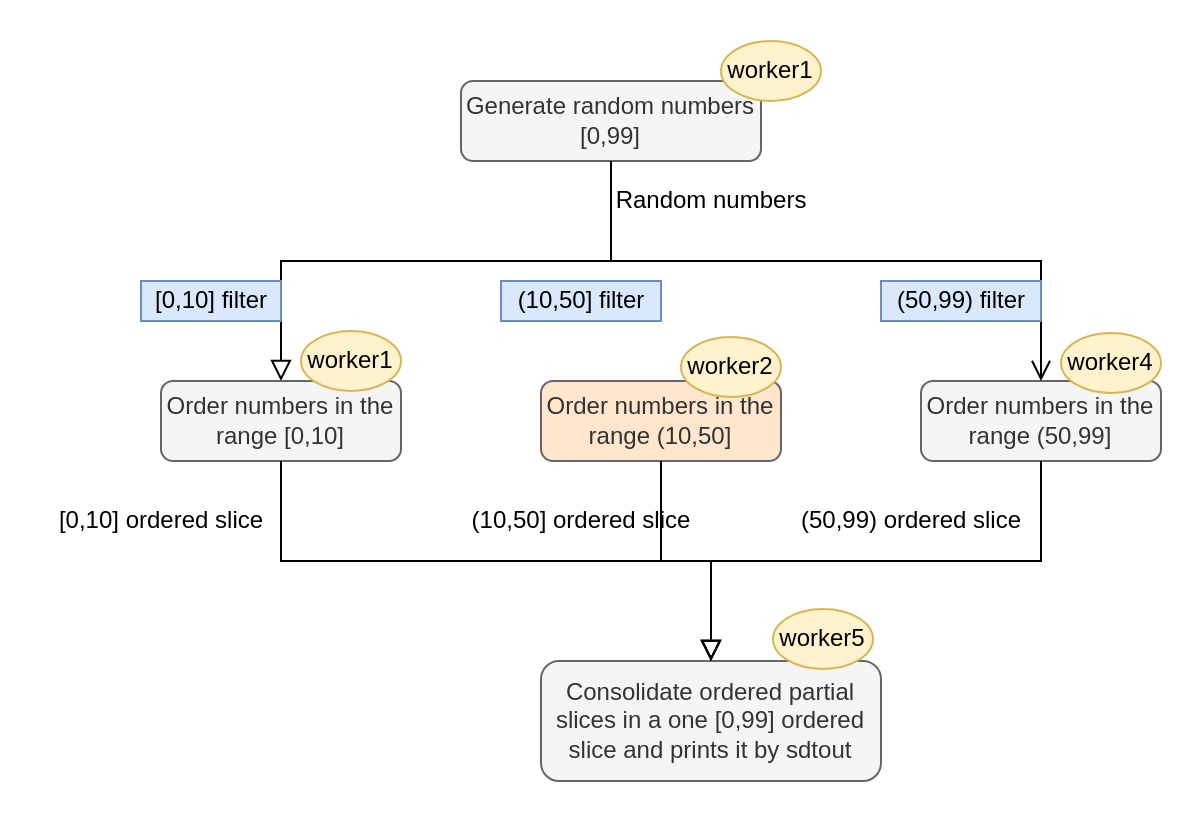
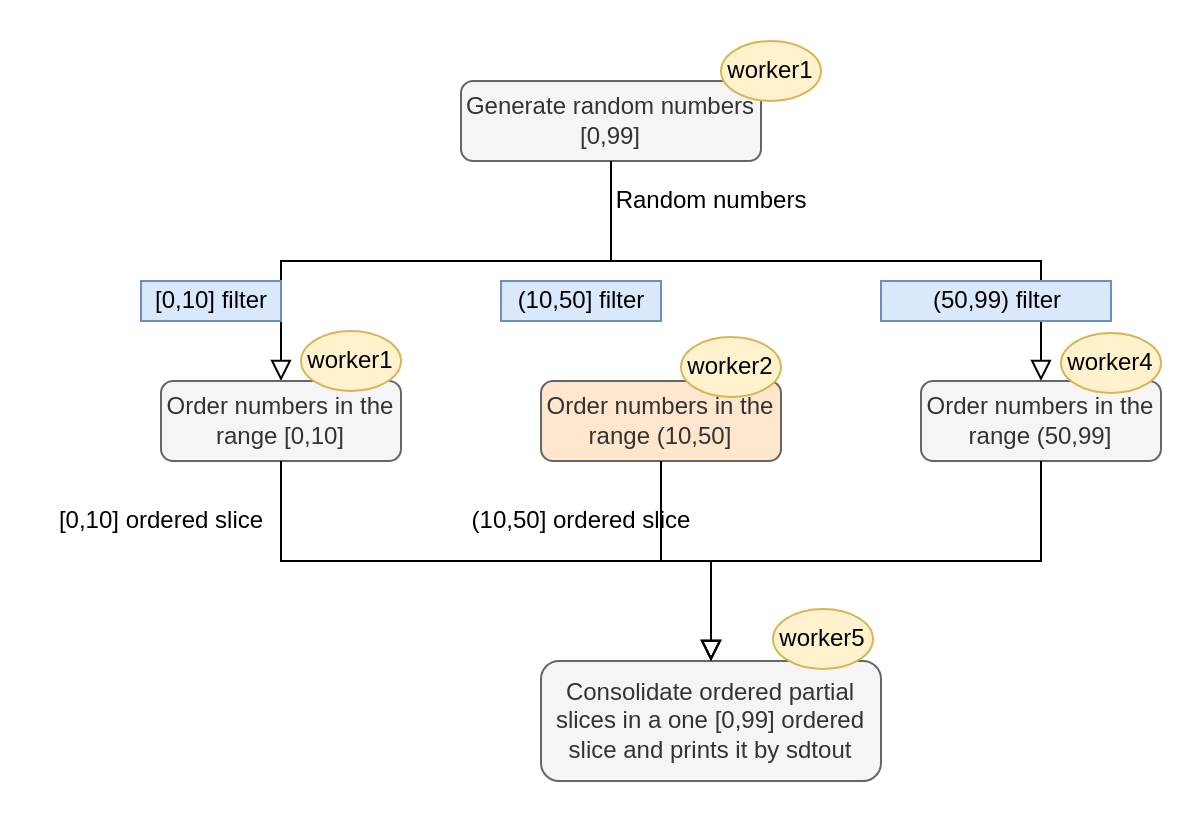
(961, 301) -> (996, 301)
(1041, 366) -> (1041, 359)
(911, 521) -> none
